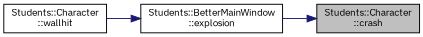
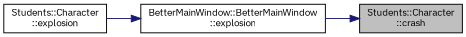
(55, 19) -> (55, 19)
(212, 19) -> (233, 19)
